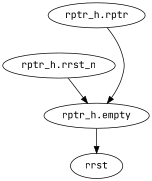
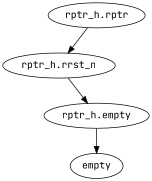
(124, 62) -> (80, 38)
(97, 166) -> (97, 166)
